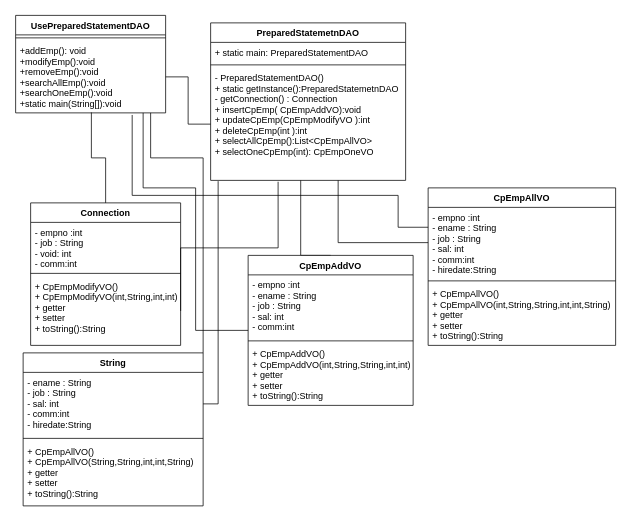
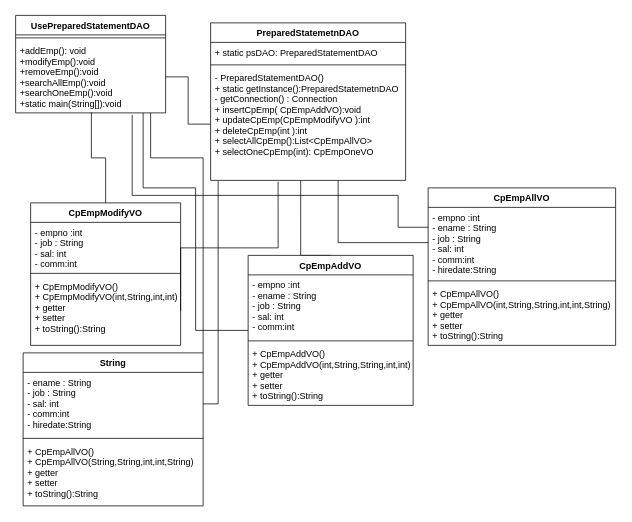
(296, 53) -> (299, 53)
(105, 213) -> (105, 213)
(60, 233) -> (60, 233)
